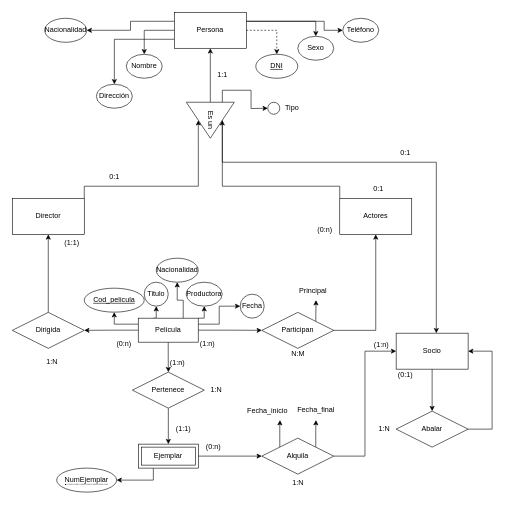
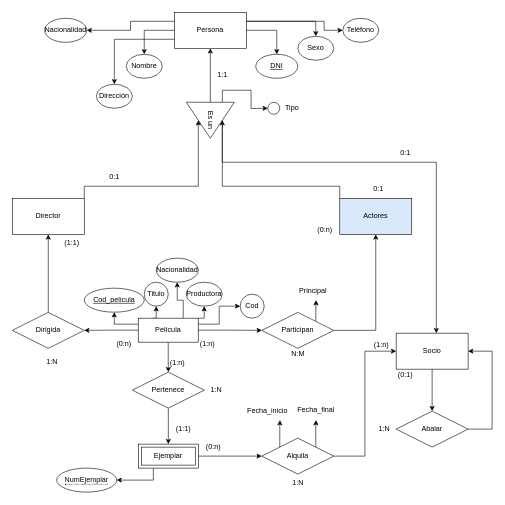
(272, 30) -> (272, 30)
(376, 217) -> (376, 217)
(252, 306) -> (252, 306)
